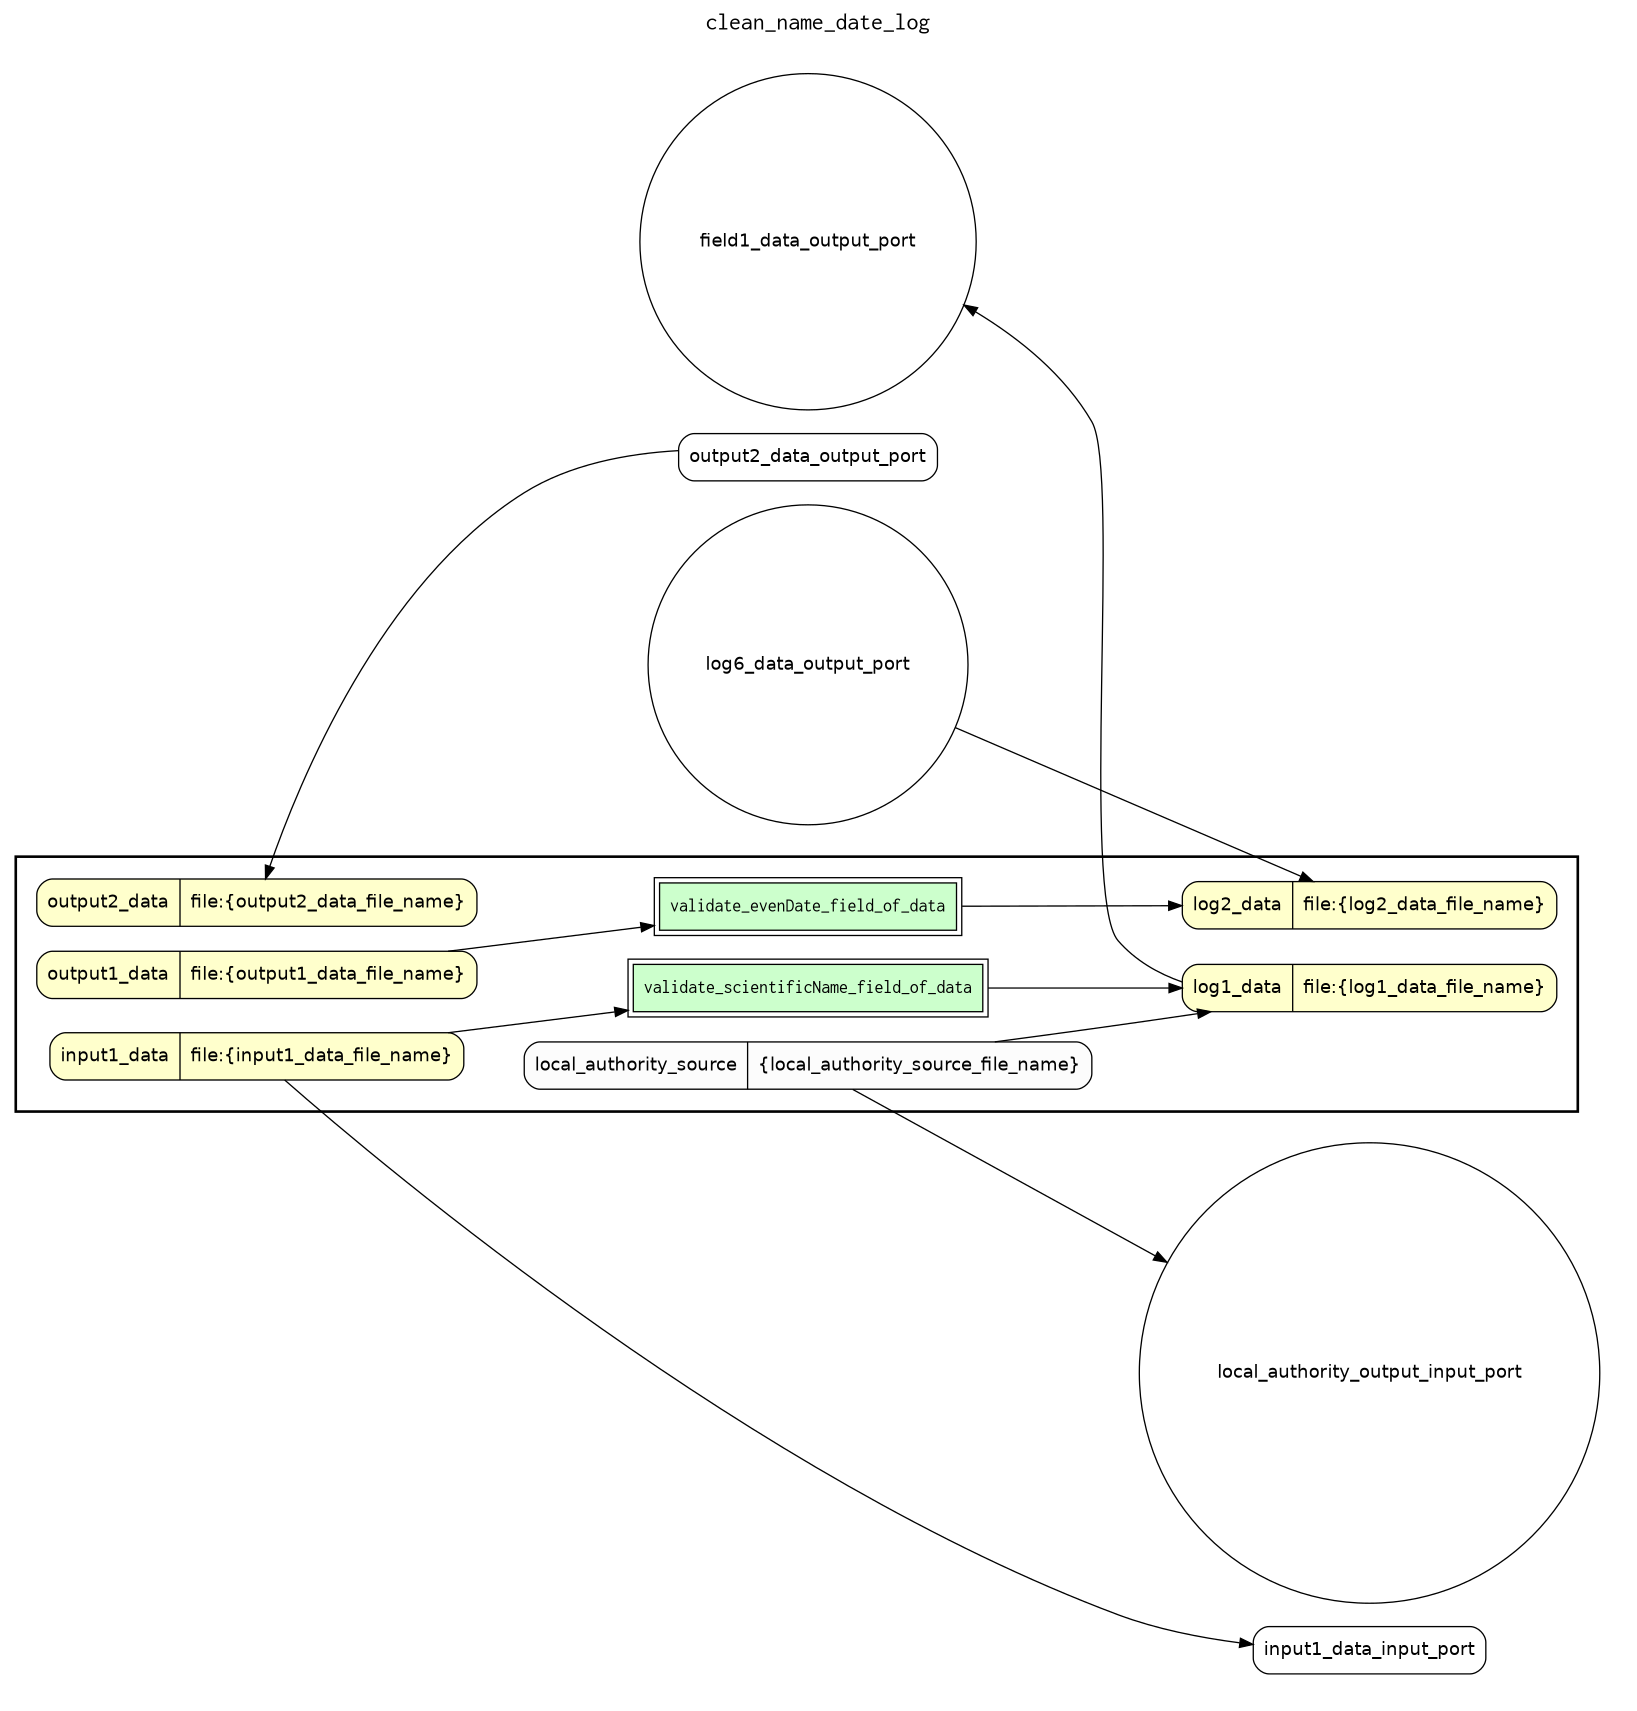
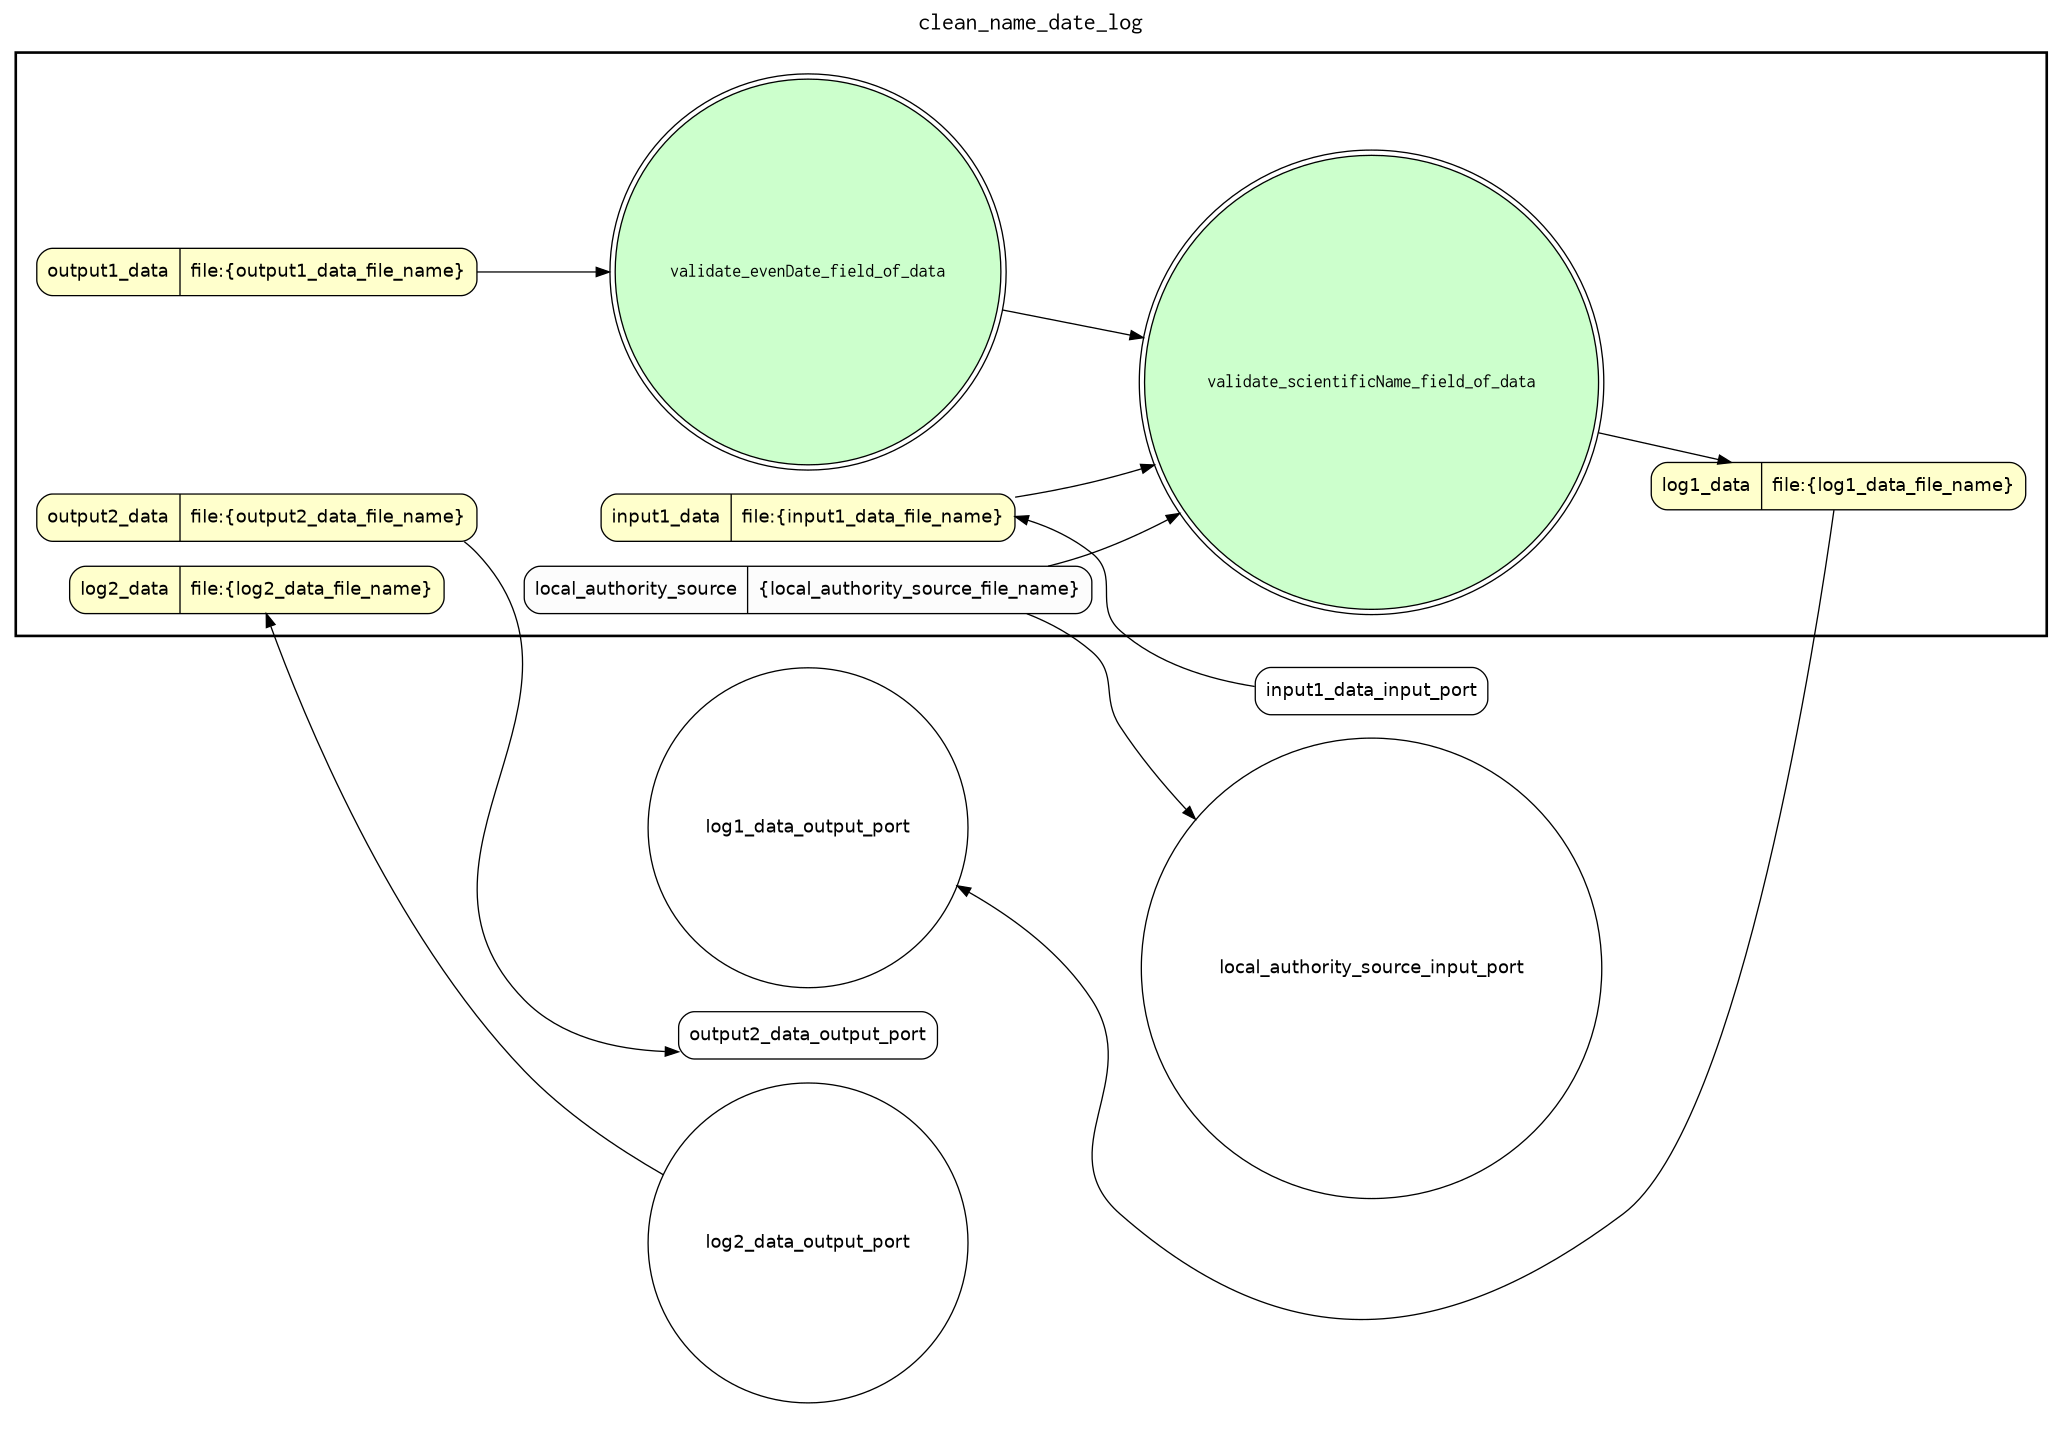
(808, 242) -> (808, 828)
(415, 594) -> (483, 843)
(808, 665) -> (808, 1243)
(1065, 906) -> (1066, 323)
(808, 907) -> (808, 272)
(808, 988) -> (1372, 382)
(1096, 1028) -> (1109, 547)
(1370, 1373) -> (1372, 968)
(732, 1416) -> (1109, 614)
